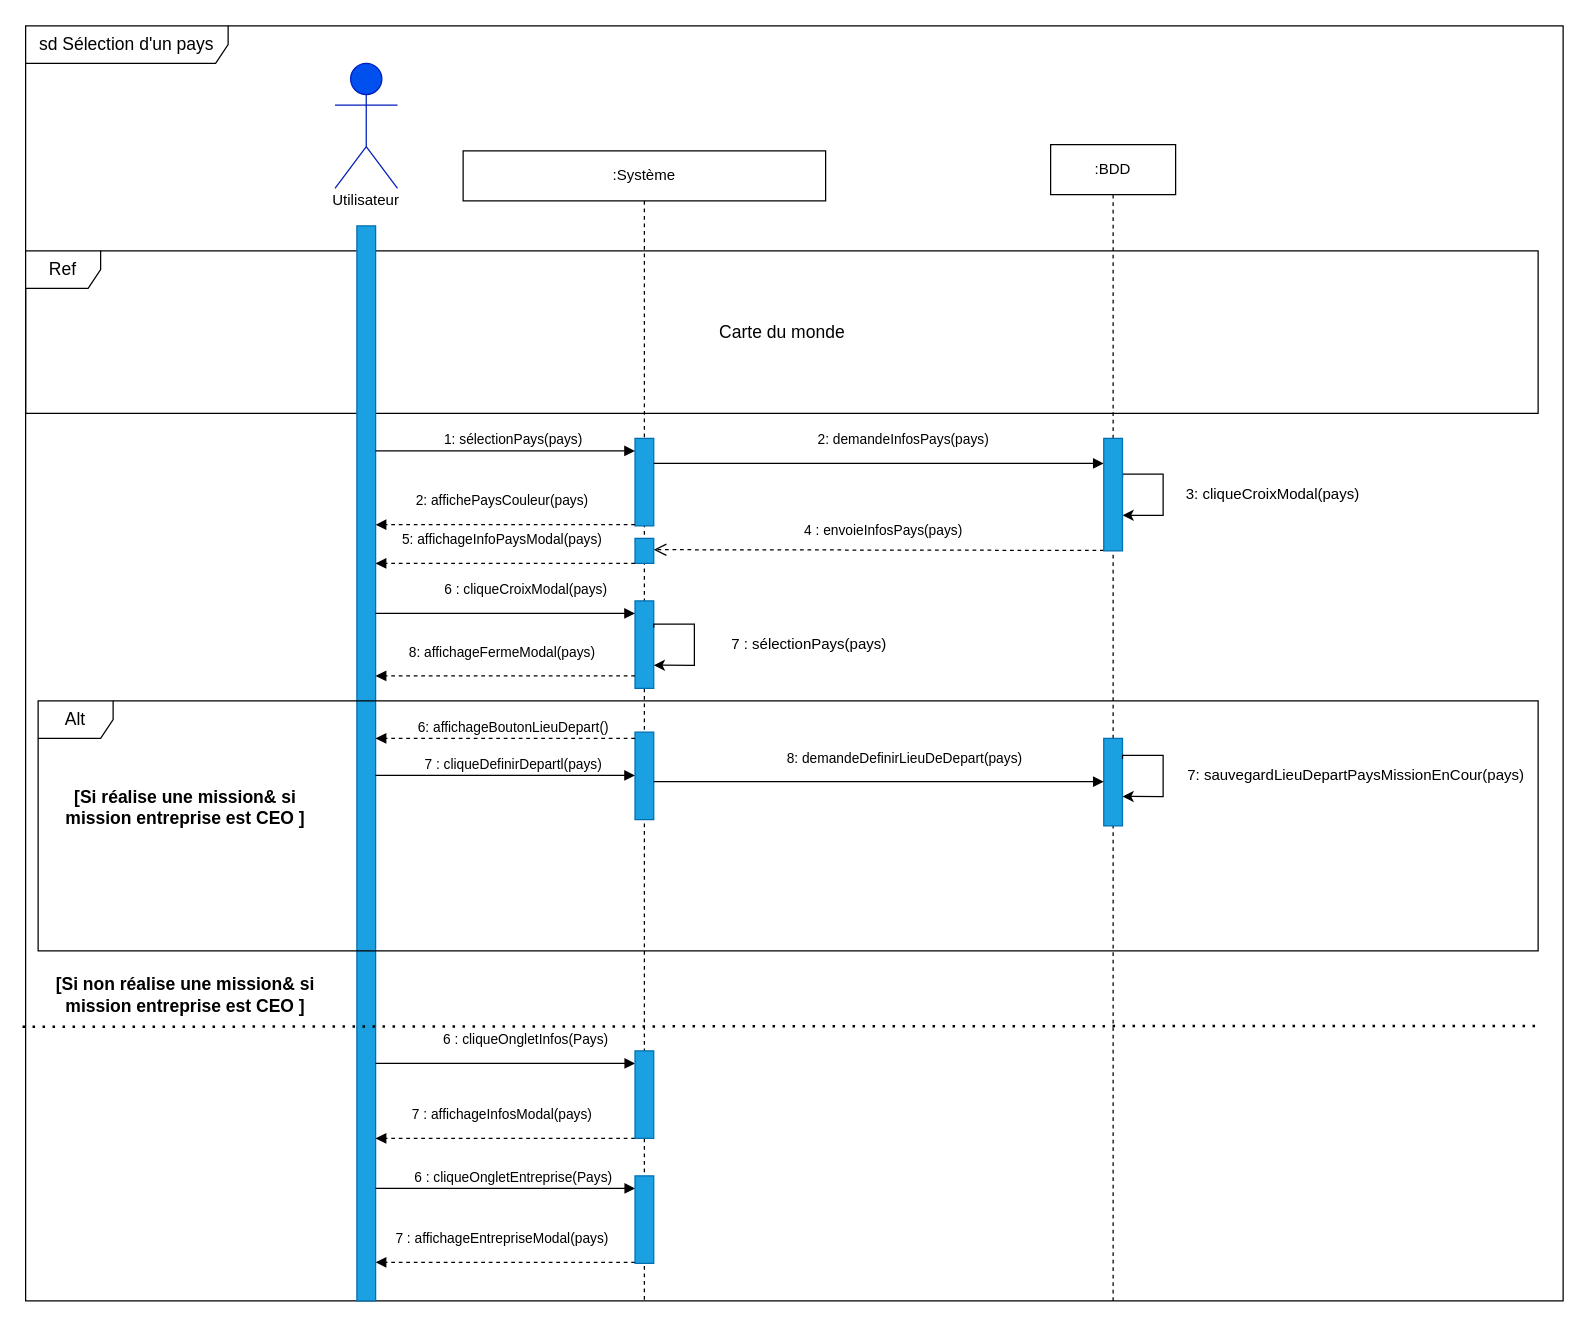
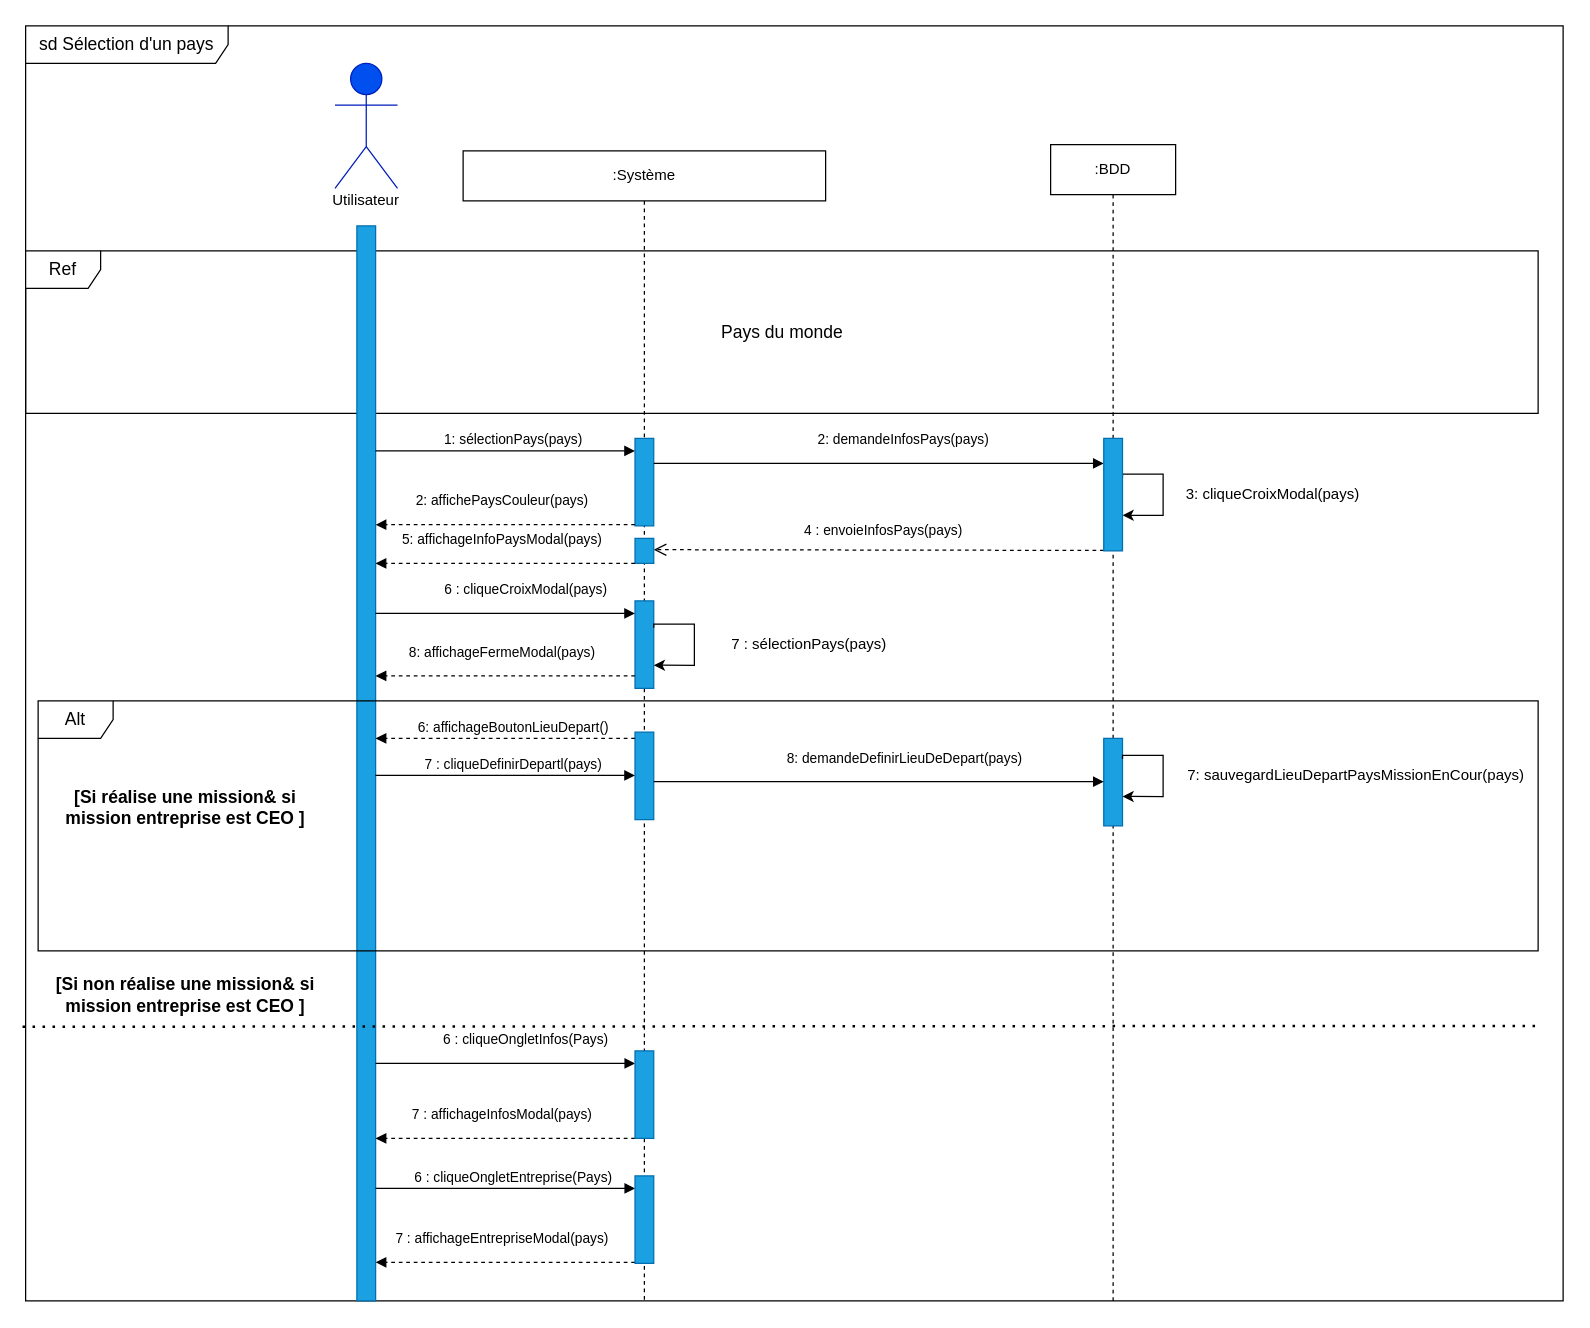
(783, 332) -> (783, 332)
